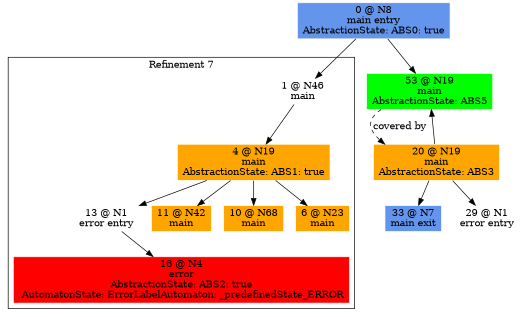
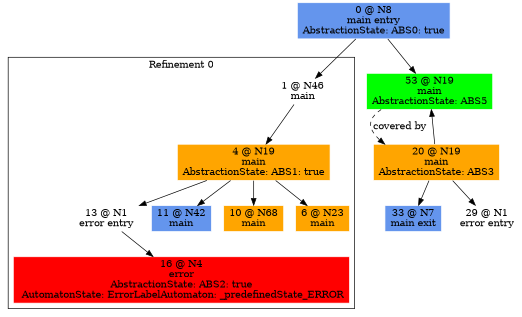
(181, 65) -> (181, 65)
(181, 219) -> (181, 219)
